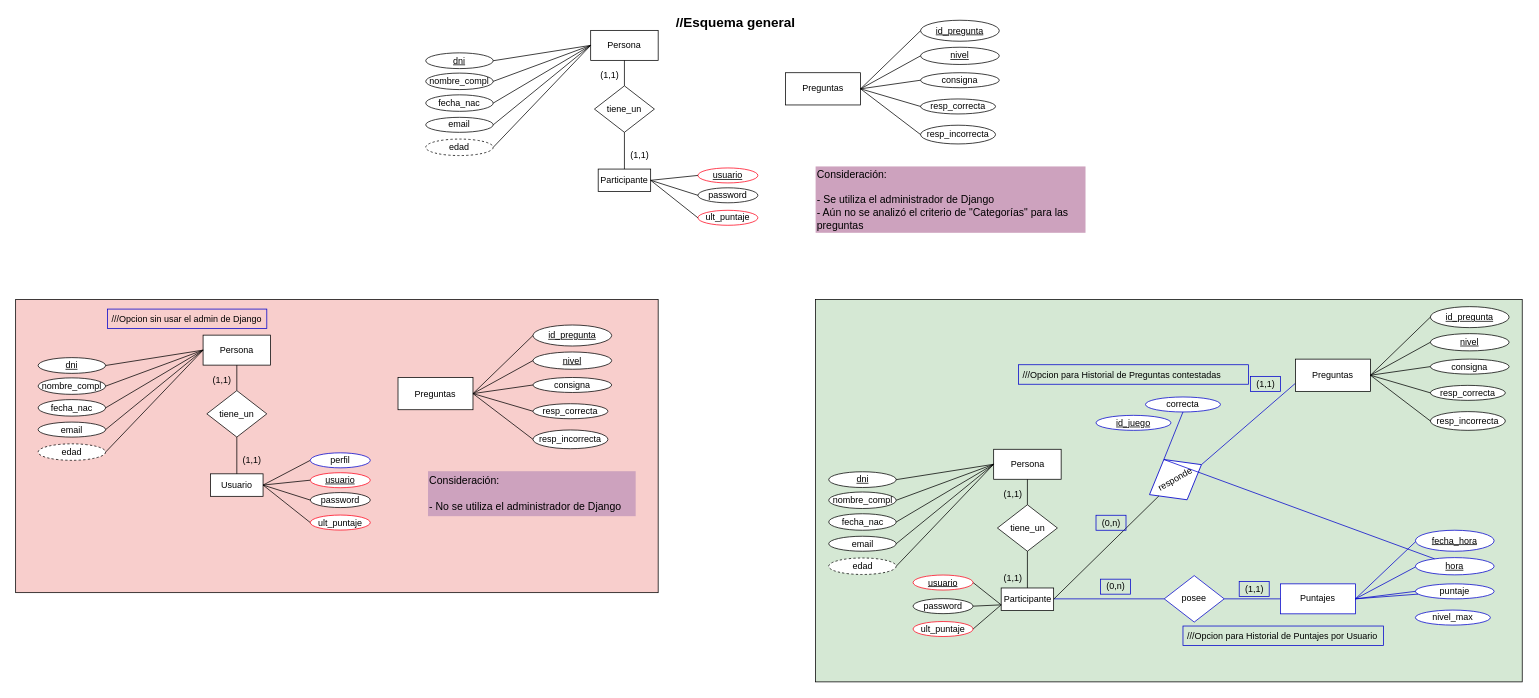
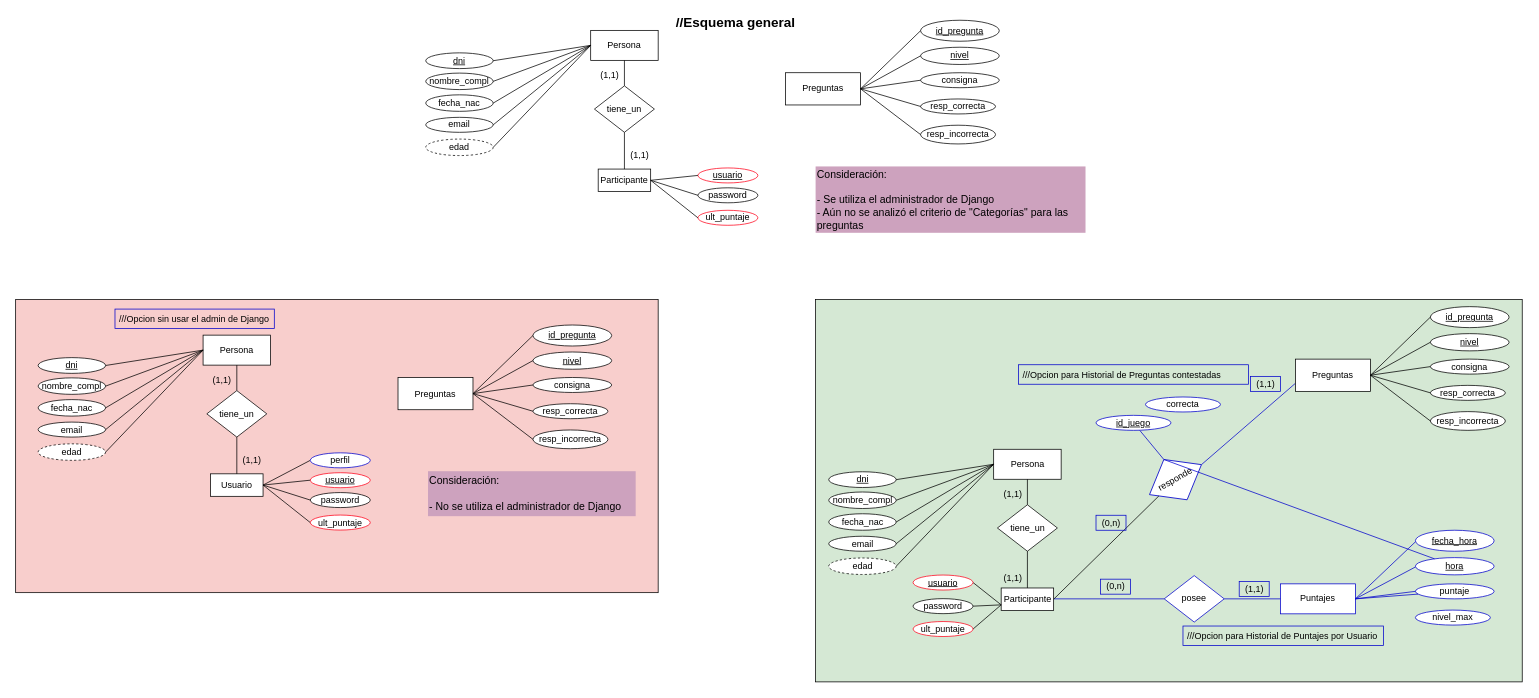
(187, 319) -> (194, 319)
(1174, 435) -> (1152, 445)
